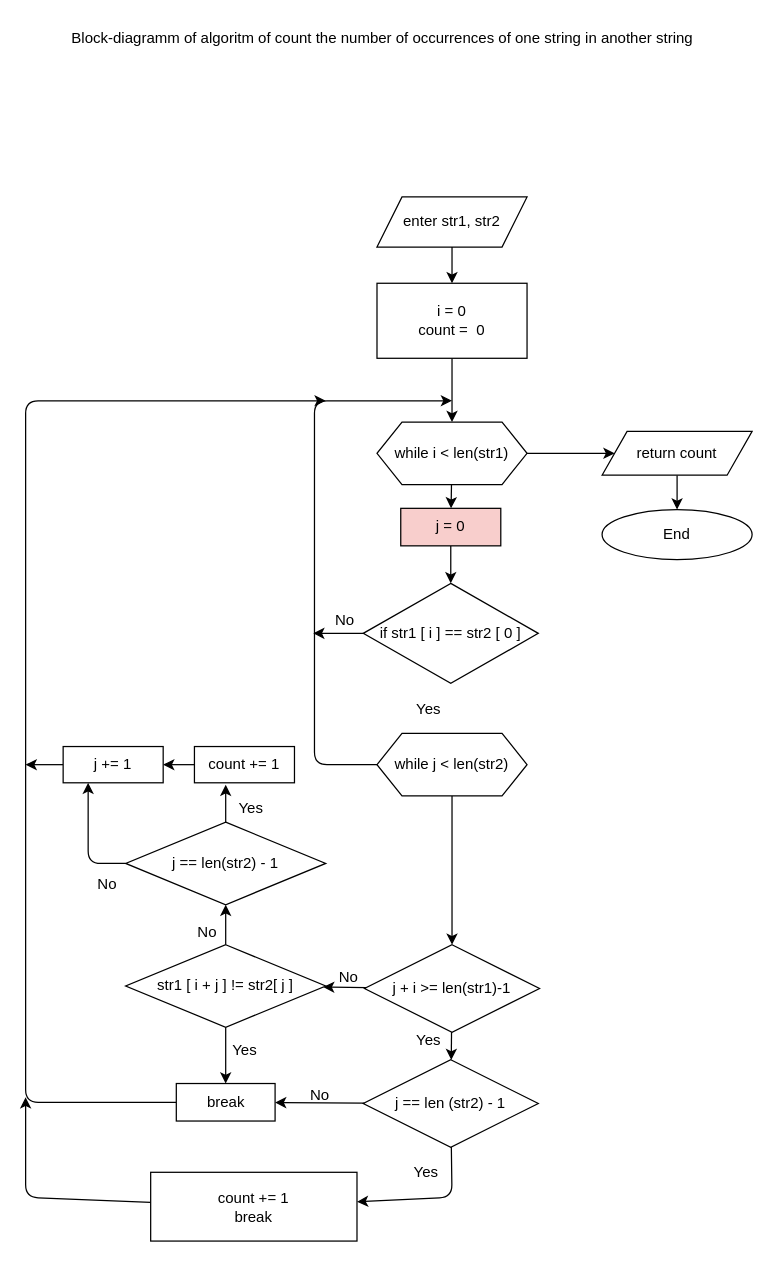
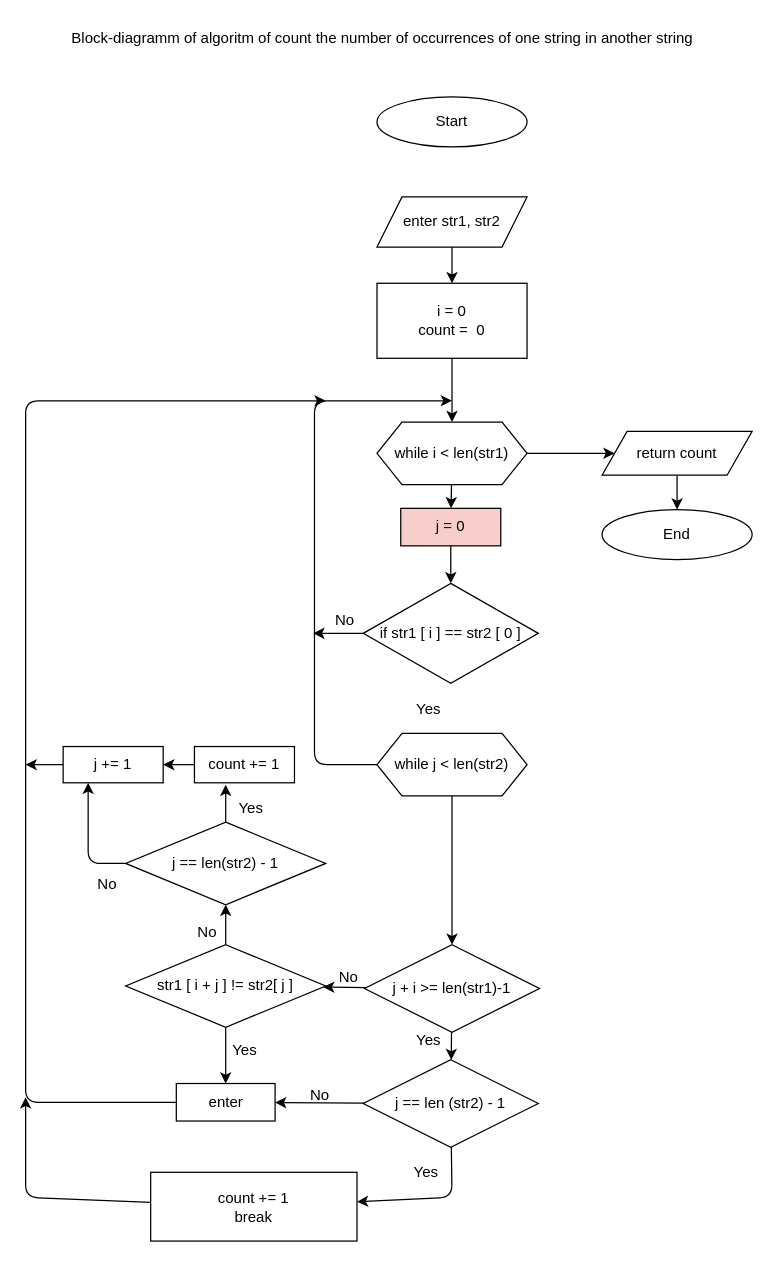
none -> (452, 122)
(226, 1102) -> (226, 1102)
